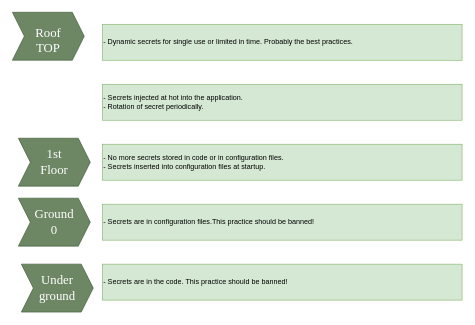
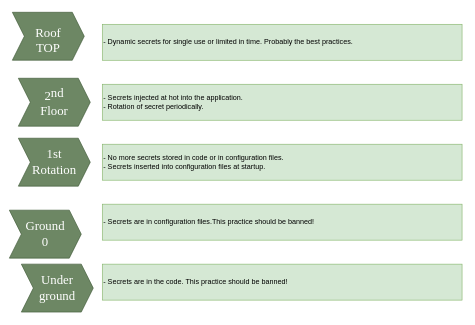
none -> (54, 102)
(54, 162) -> (54, 162)
(54, 222) -> (45, 234)
